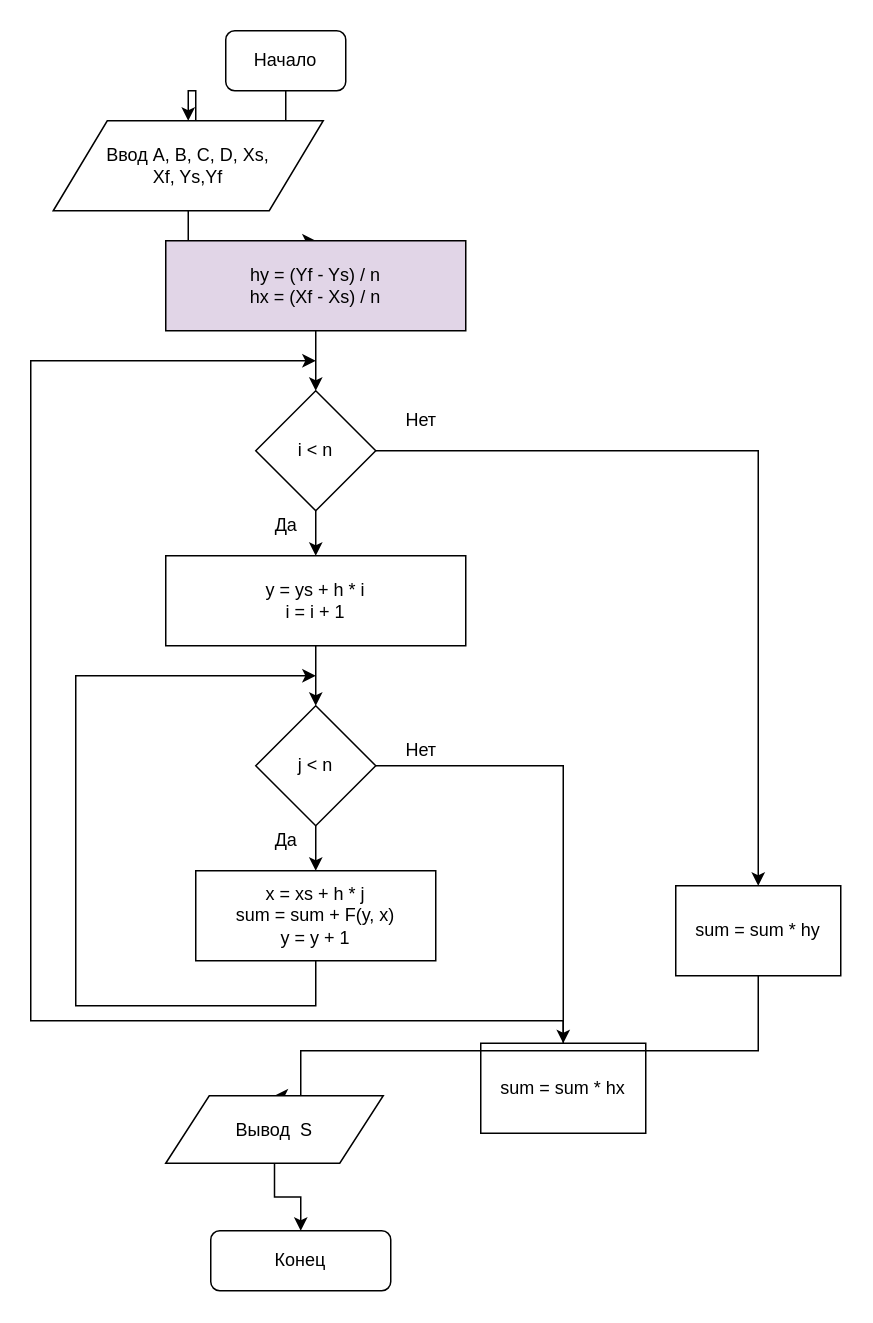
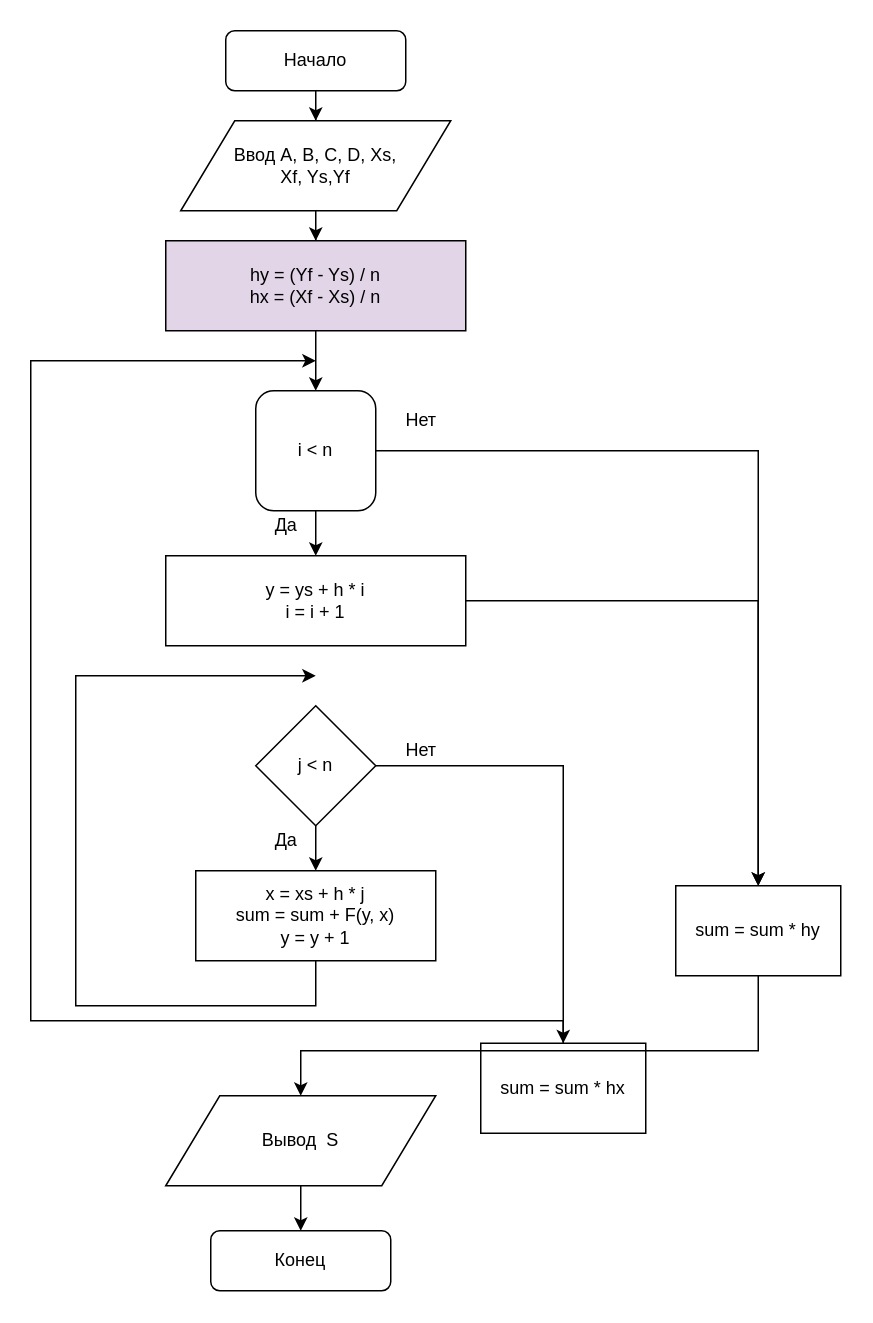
(286, 61) -> (316, 61)
(188, 166) -> (316, 166)
(316, 451) -> (316, 451)
(316, 671) -> (611, 601)
(275, 1130) -> (301, 1141)
